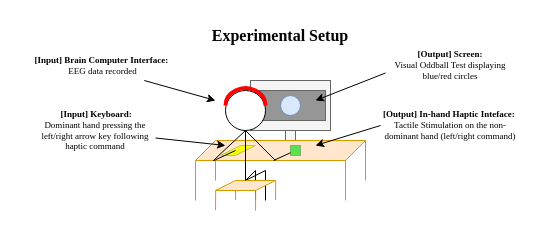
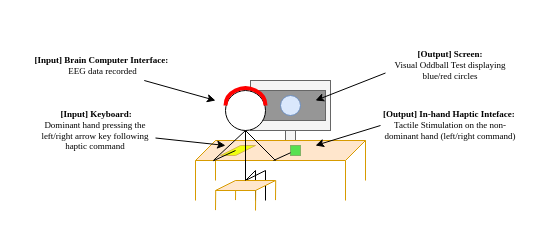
(281, 36) -> none
